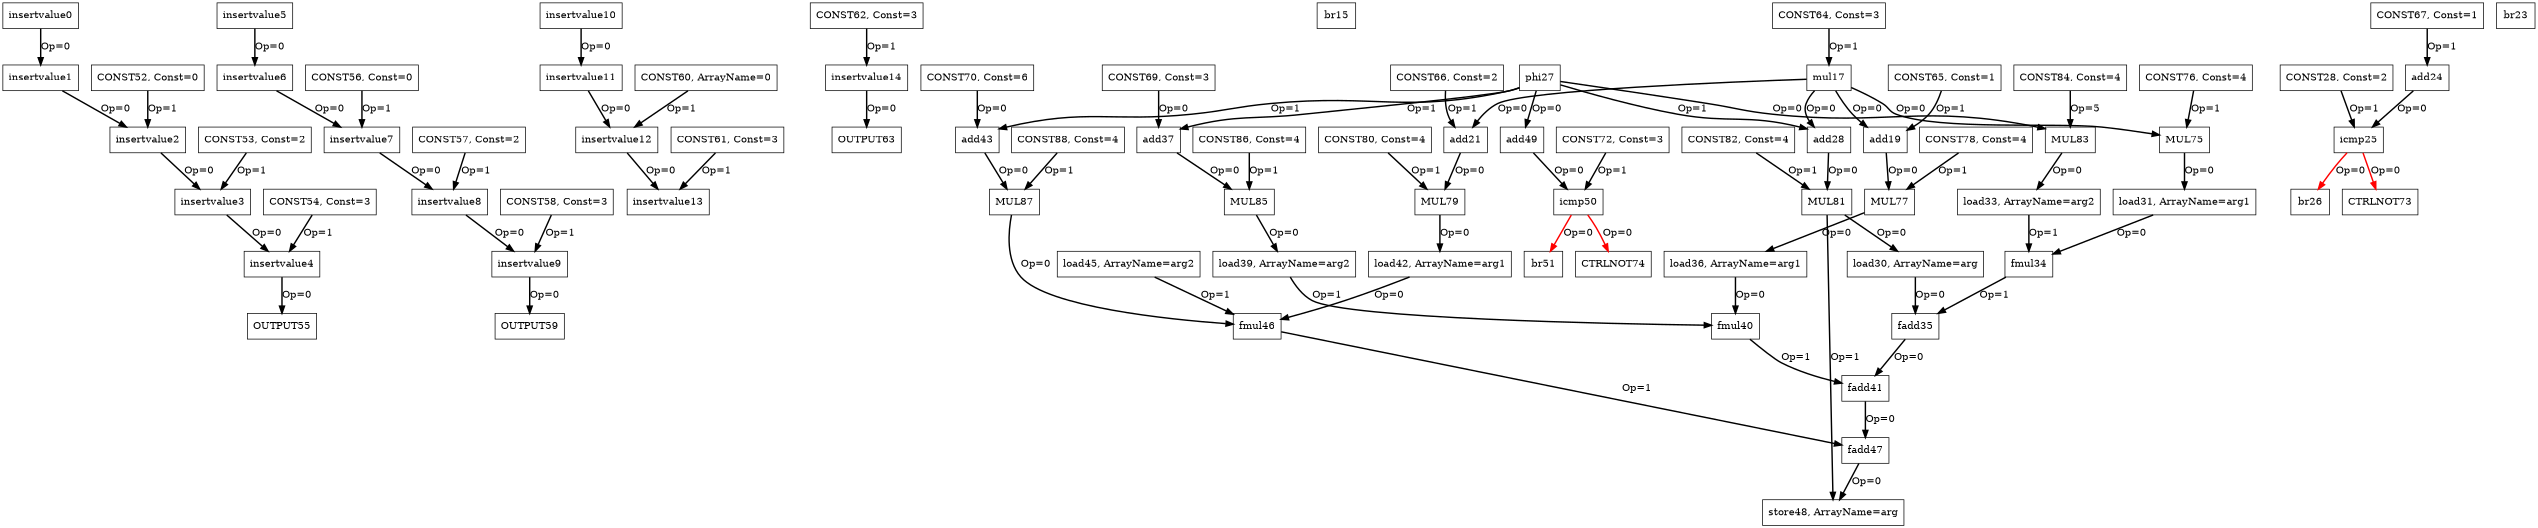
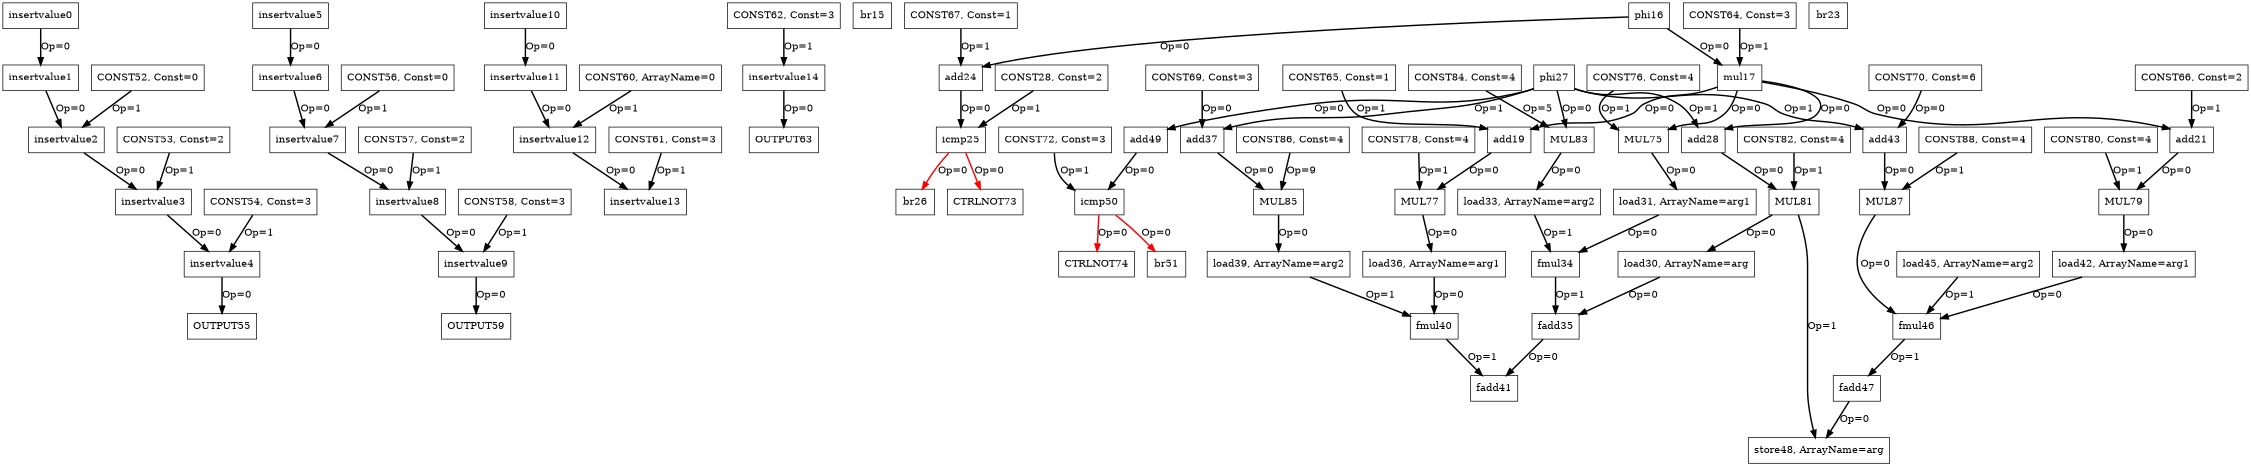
none -> (1649, 16)
(1264, 171) -> (1301, 171)
(1865, 416) -> none
